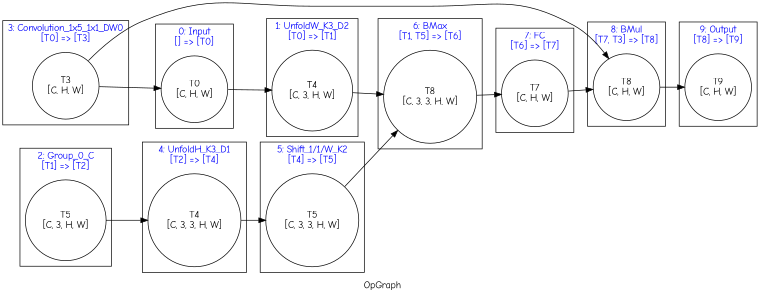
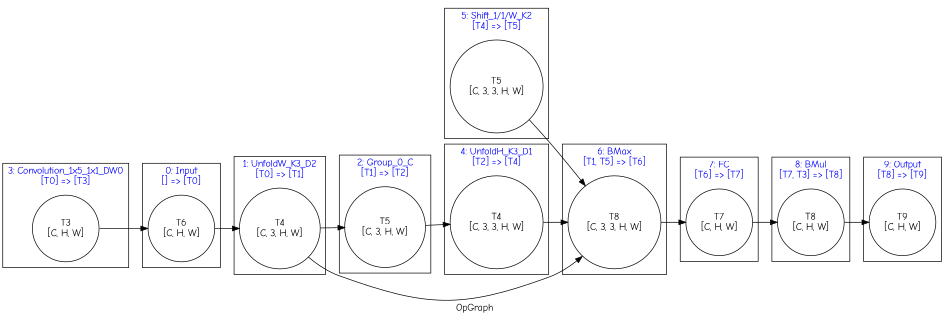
(346, 6) -> none
(194, 89) -> (181, 228)
(251, 220) -> (553, 222)
none -> (330, 228)
